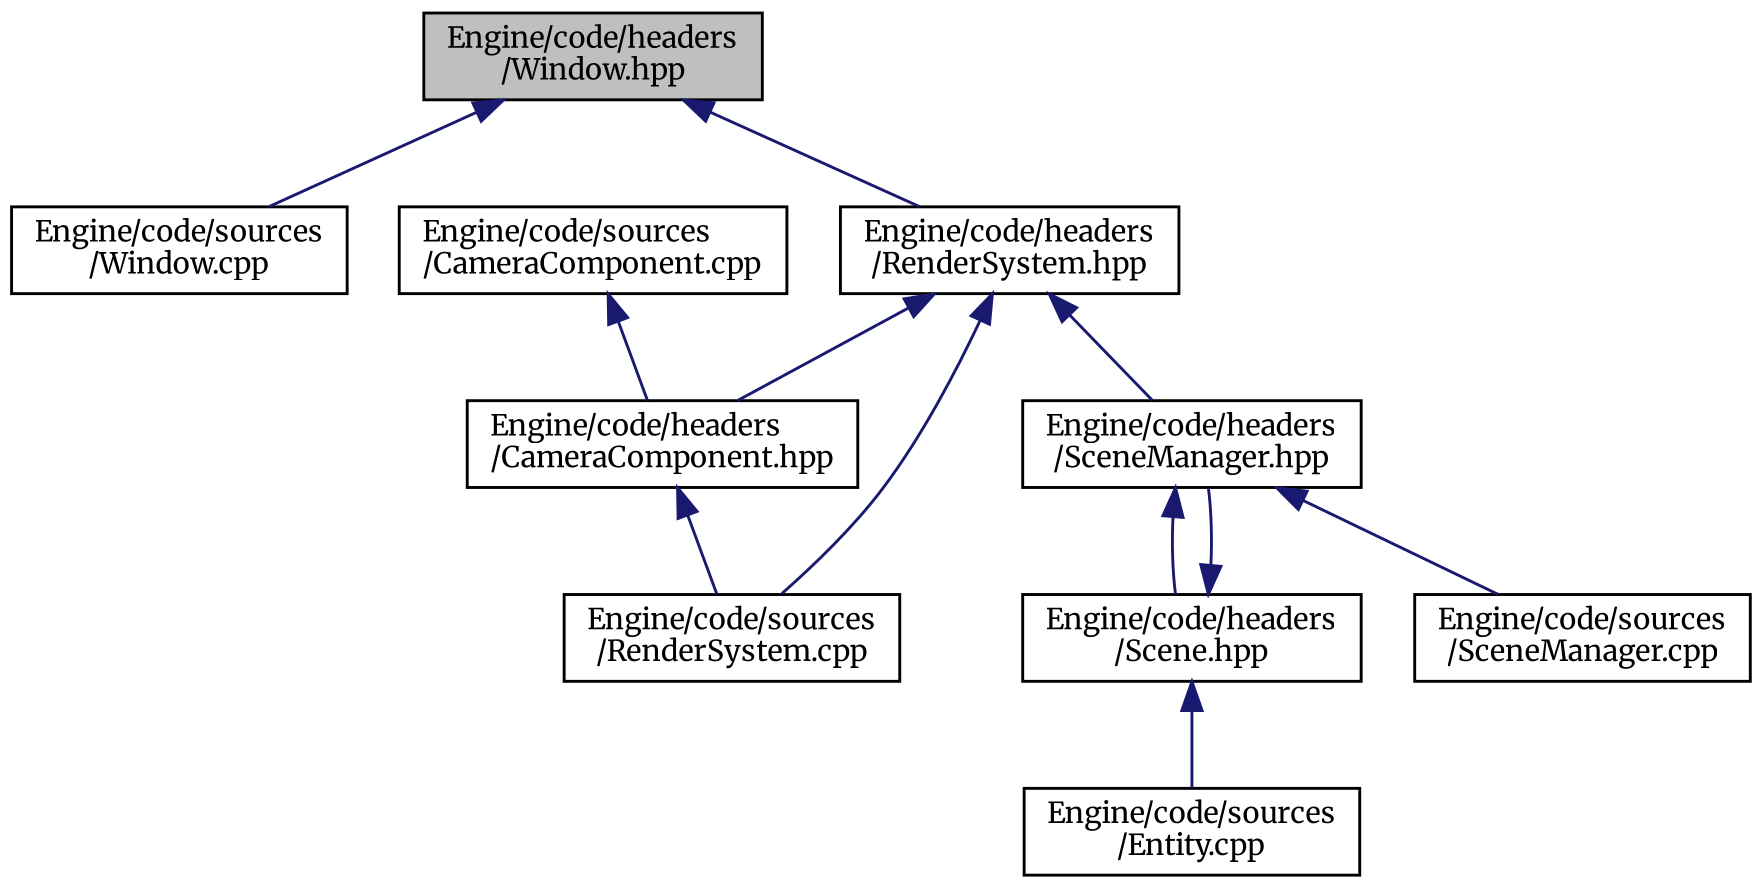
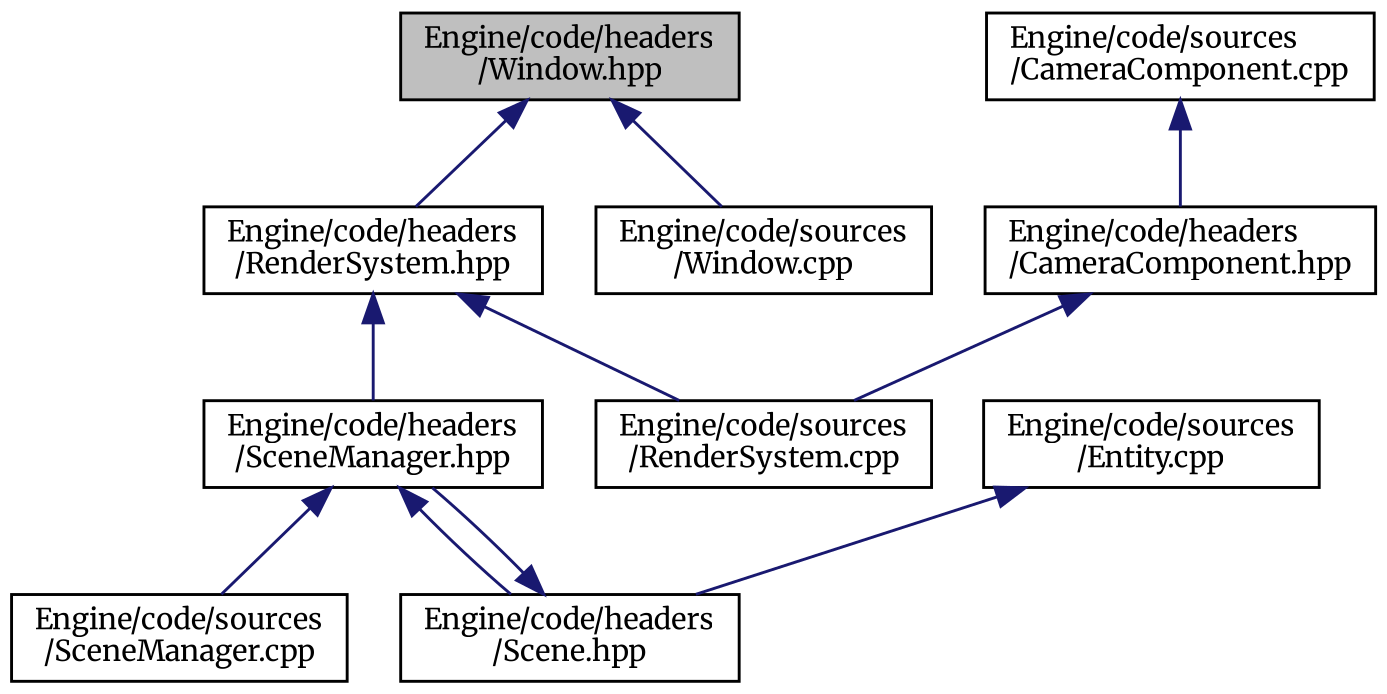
(823, 354) -> none
(1192, 750) -> (846, 546)
